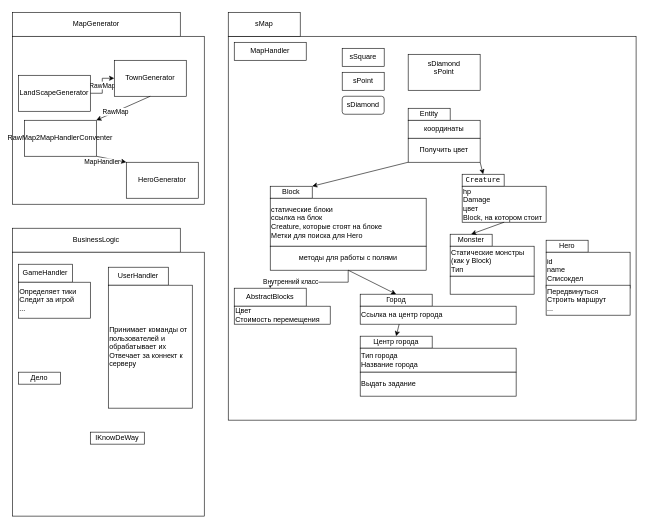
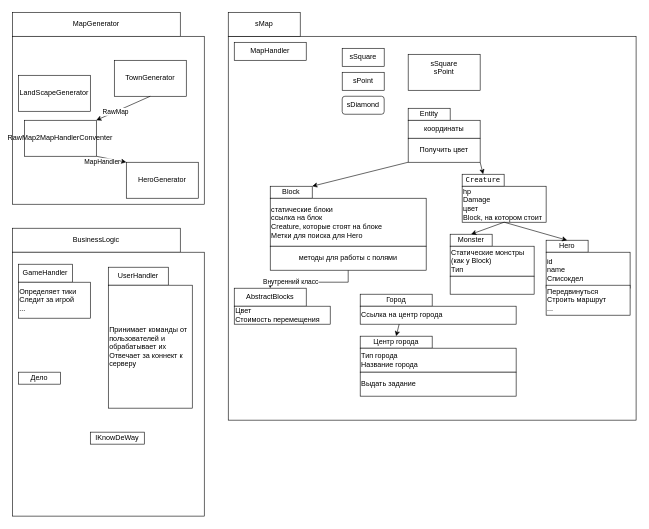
(444, 72) -> (444, 72)
(102, 80) -> none
none -> (534, 231)
(371, 282) -> none
